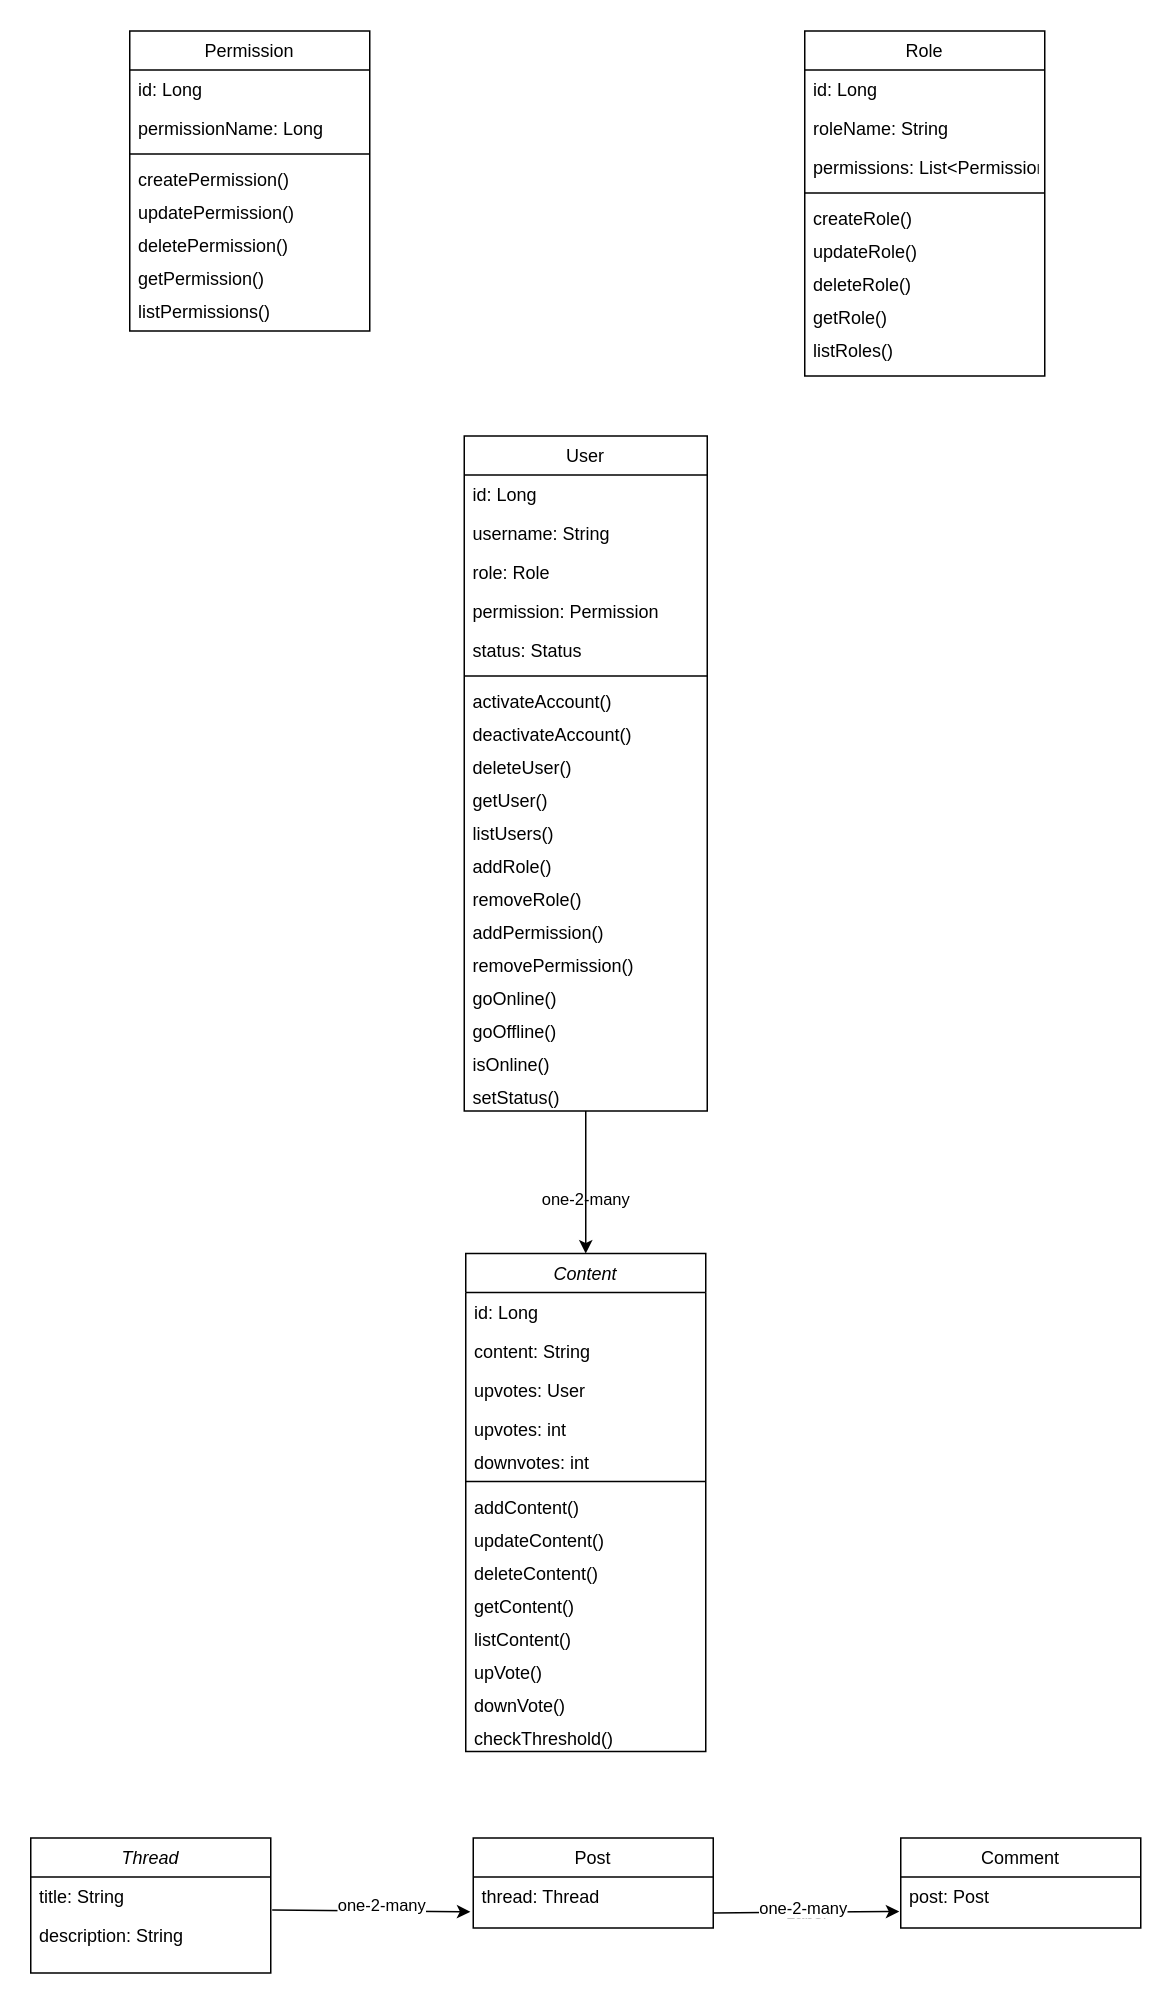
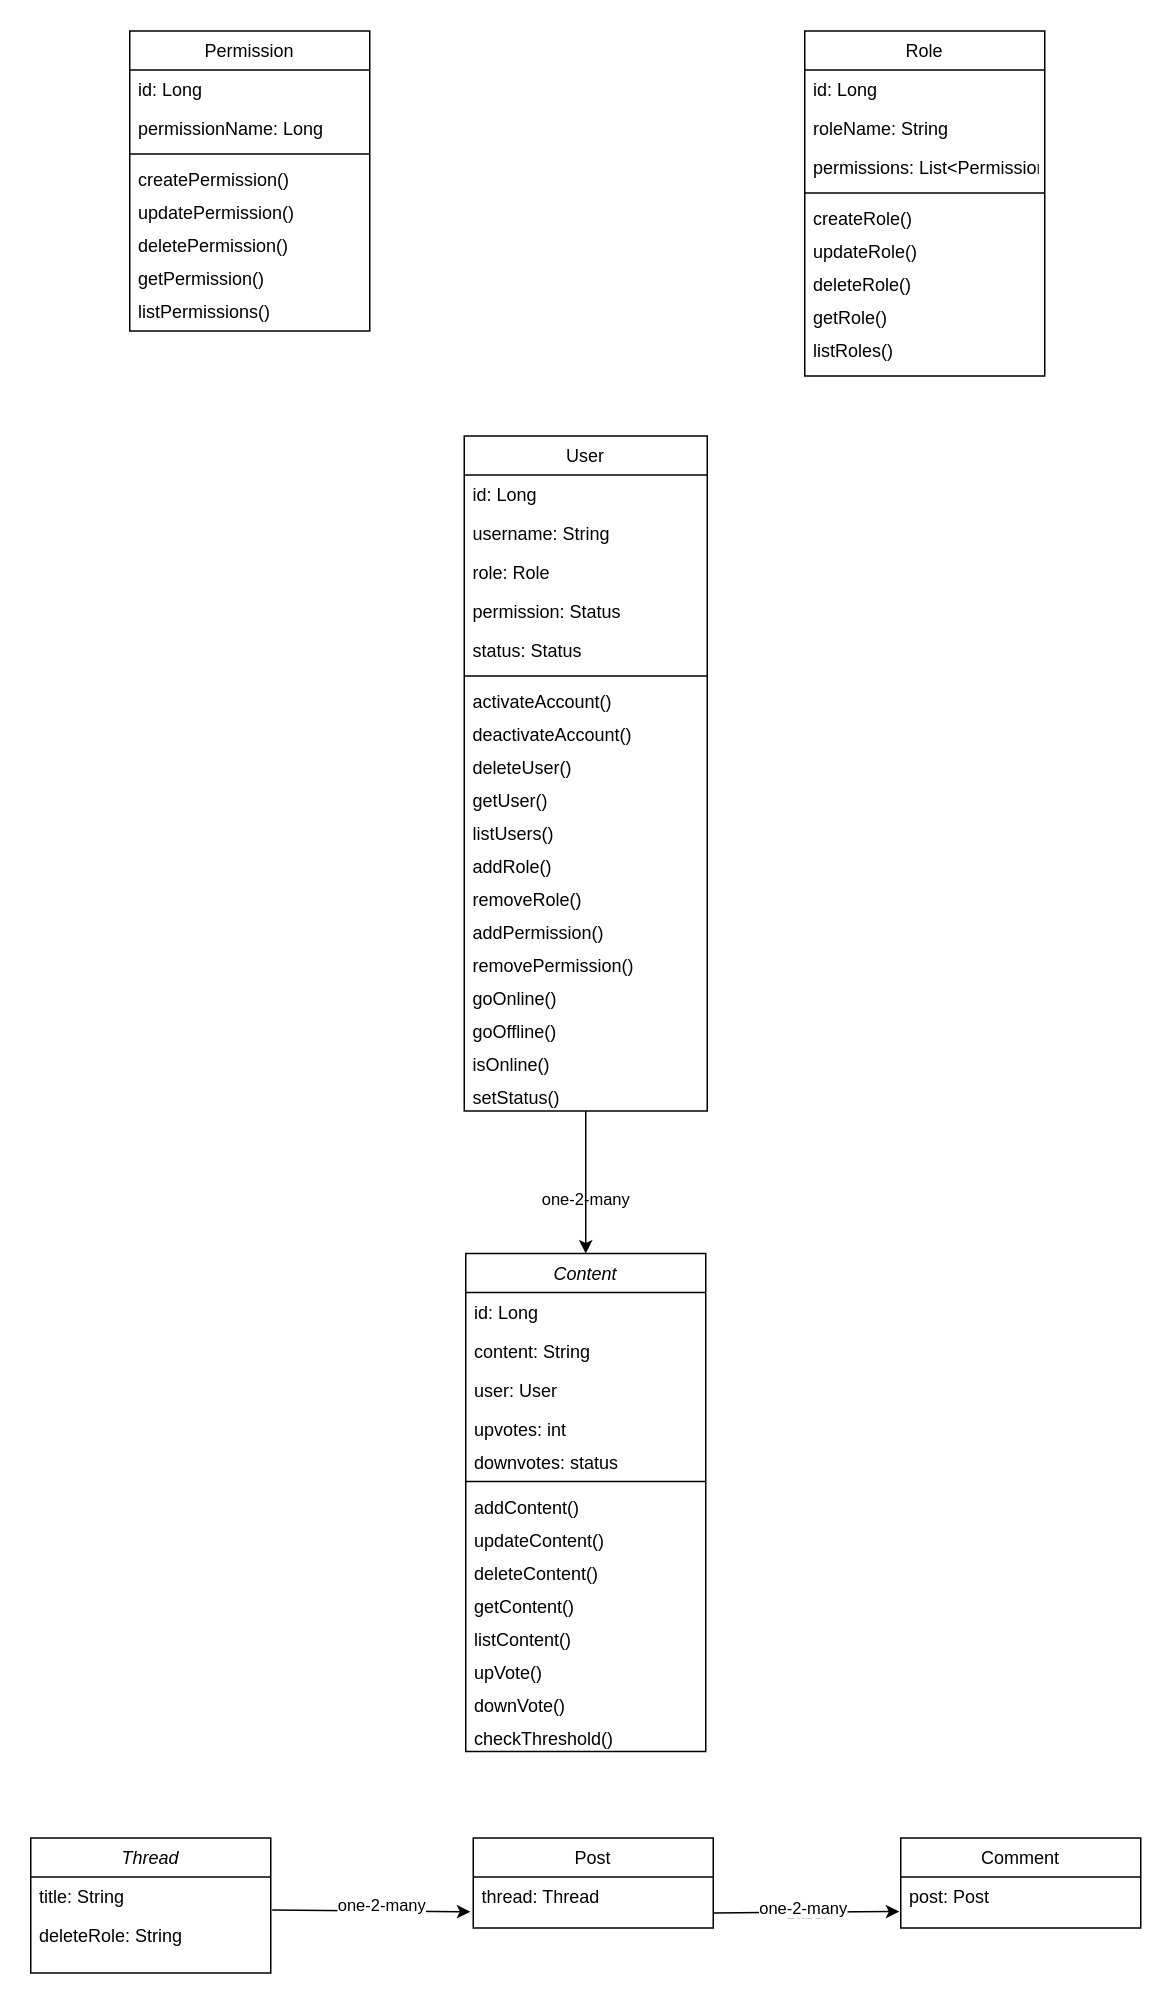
(569, 612) -> (554, 612)
(535, 1391) -> (520, 1391)
(538, 1463) -> (555, 1463)
(123, 1936) -> (118, 1936)
